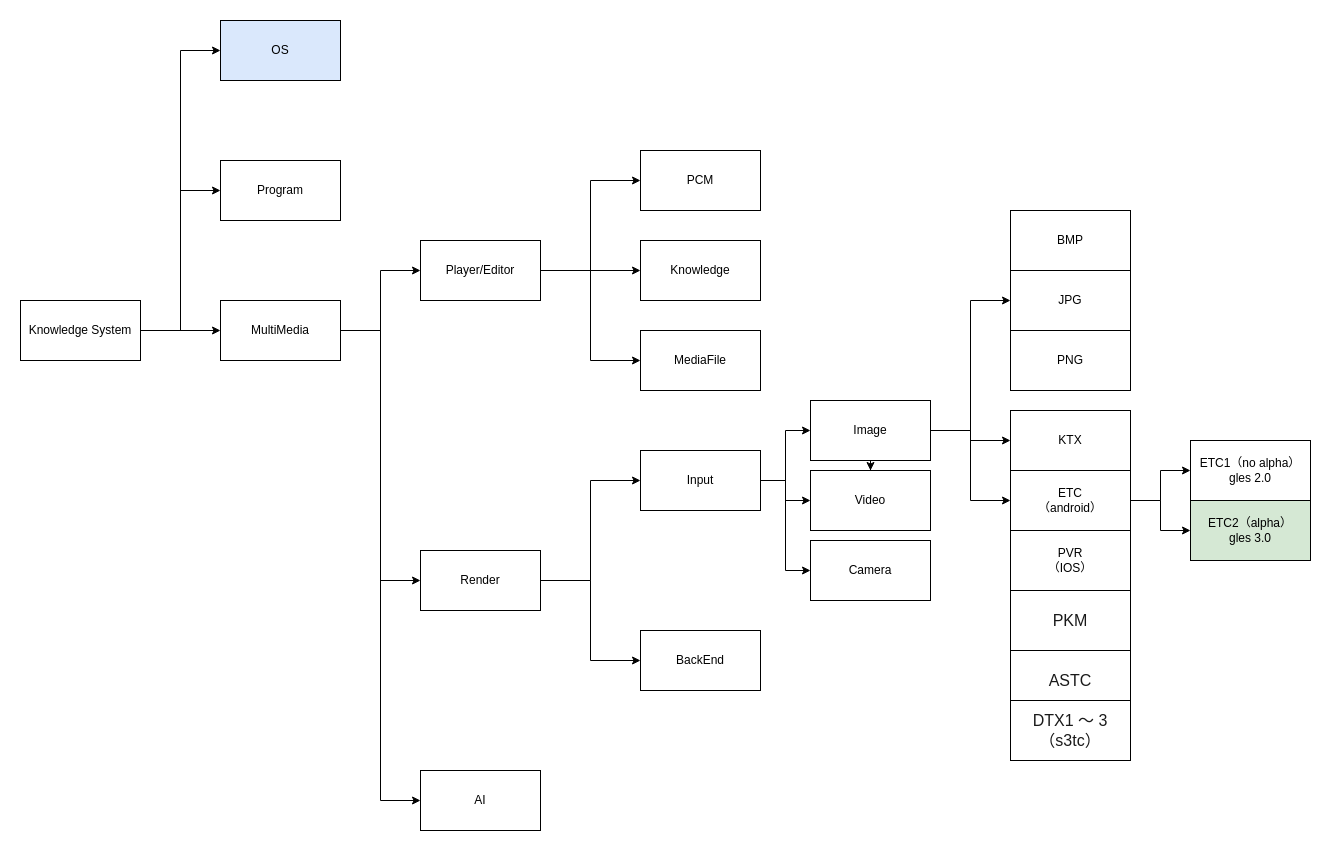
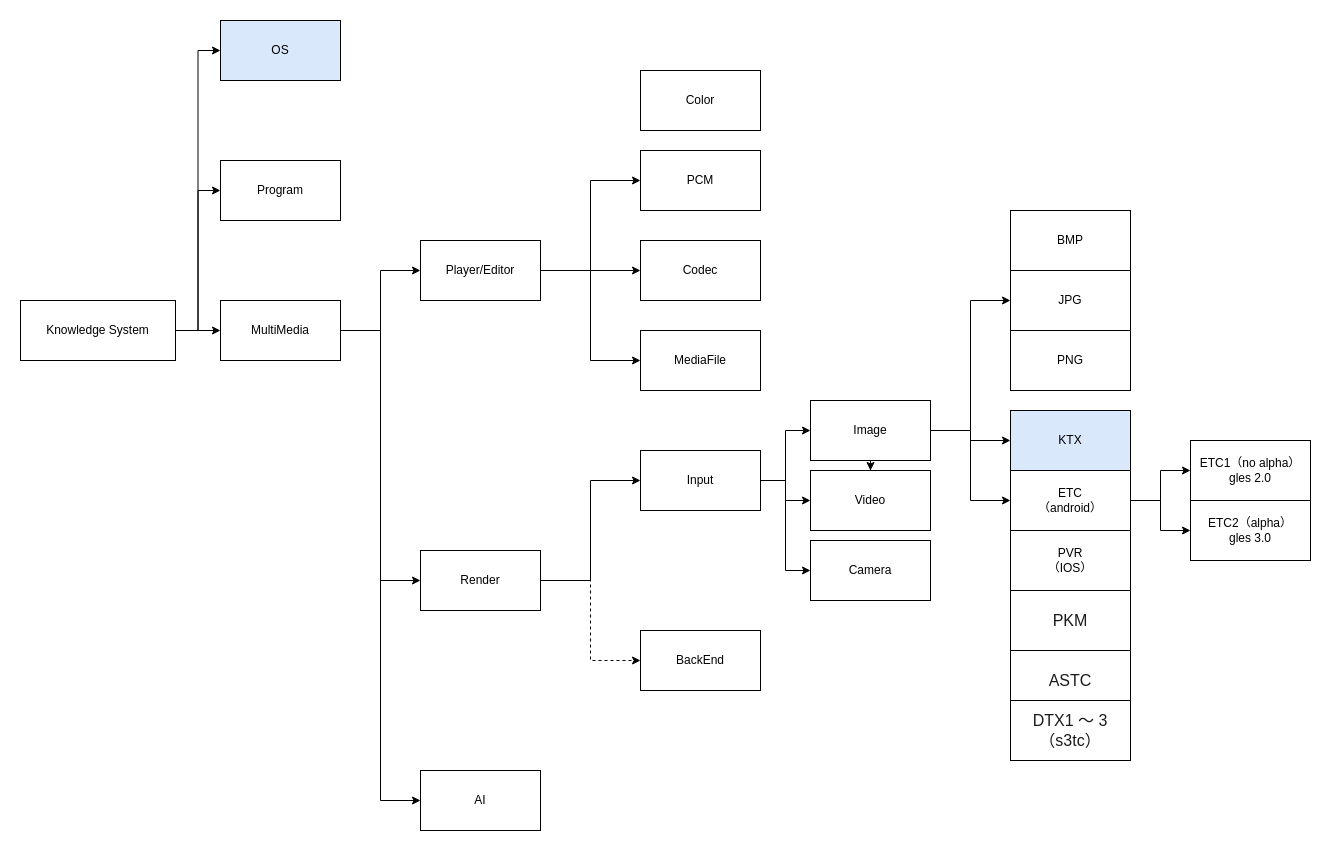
none -> (701, 101)
(701, 271) -> (701, 271)
(81, 331) -> (98, 331)
(1071, 441) -> (1071, 441)
(1251, 531) -> (1251, 531)
(591, 643) -> (591, 643)
